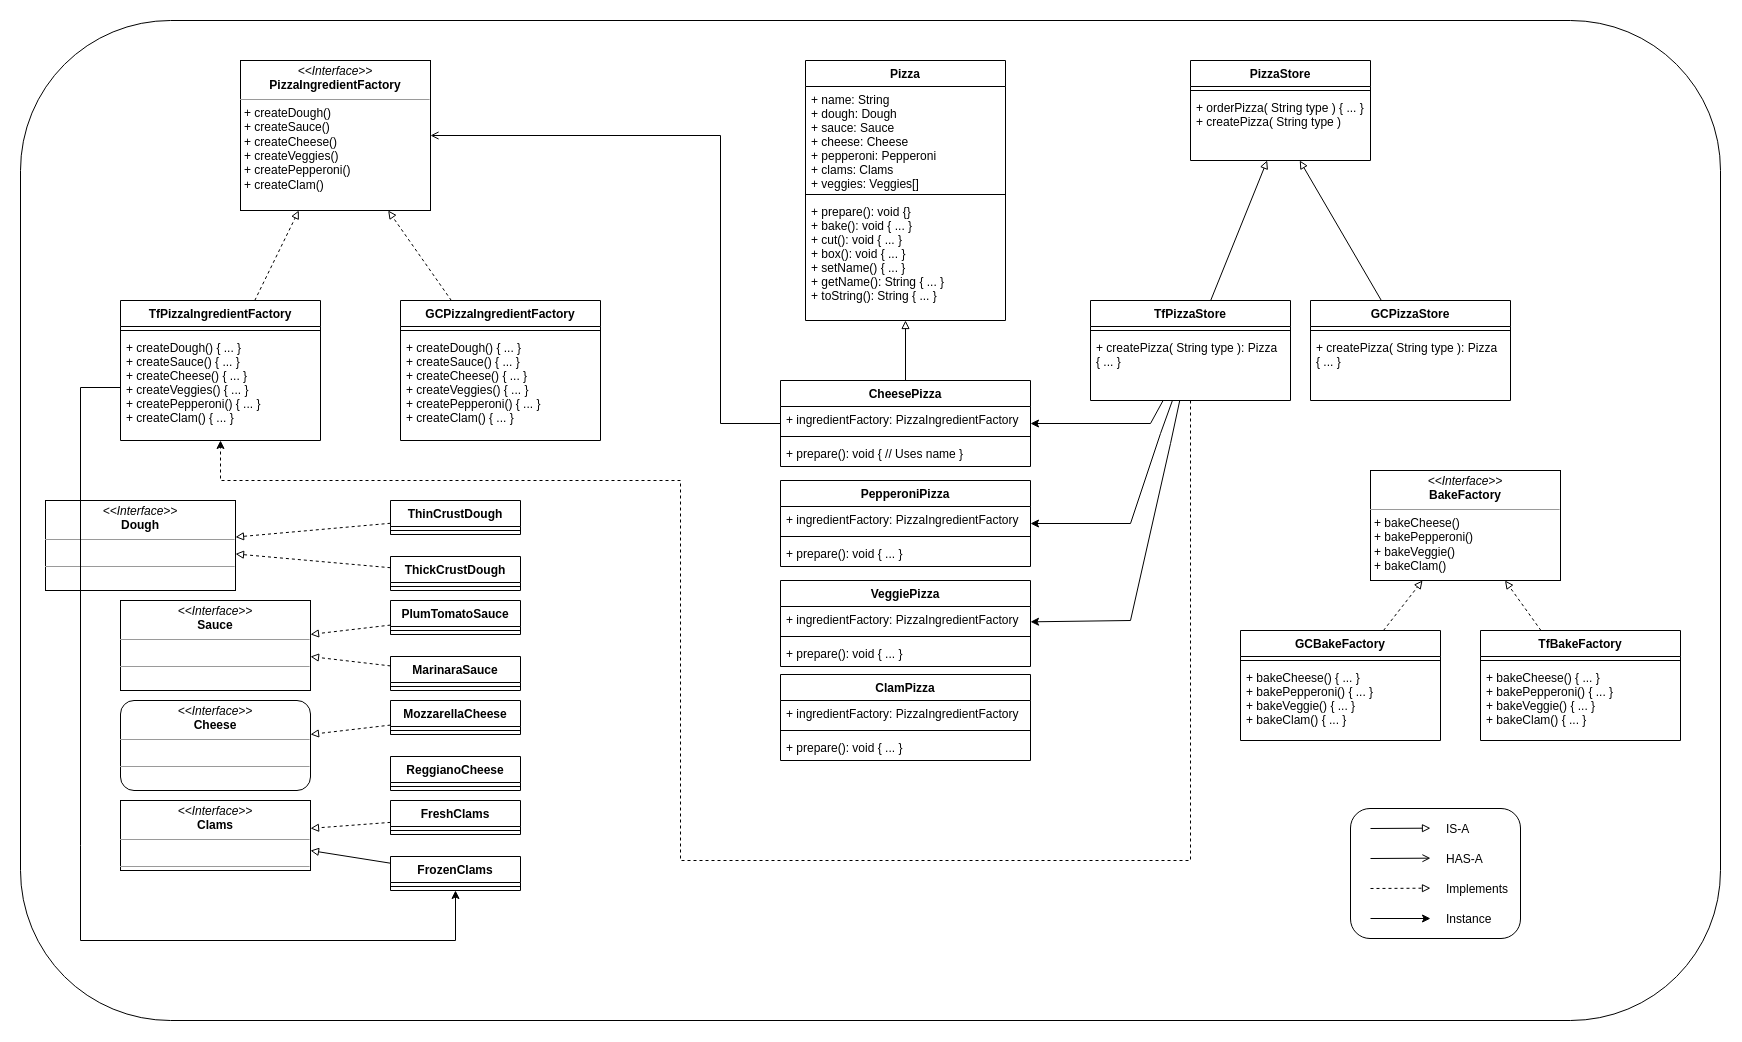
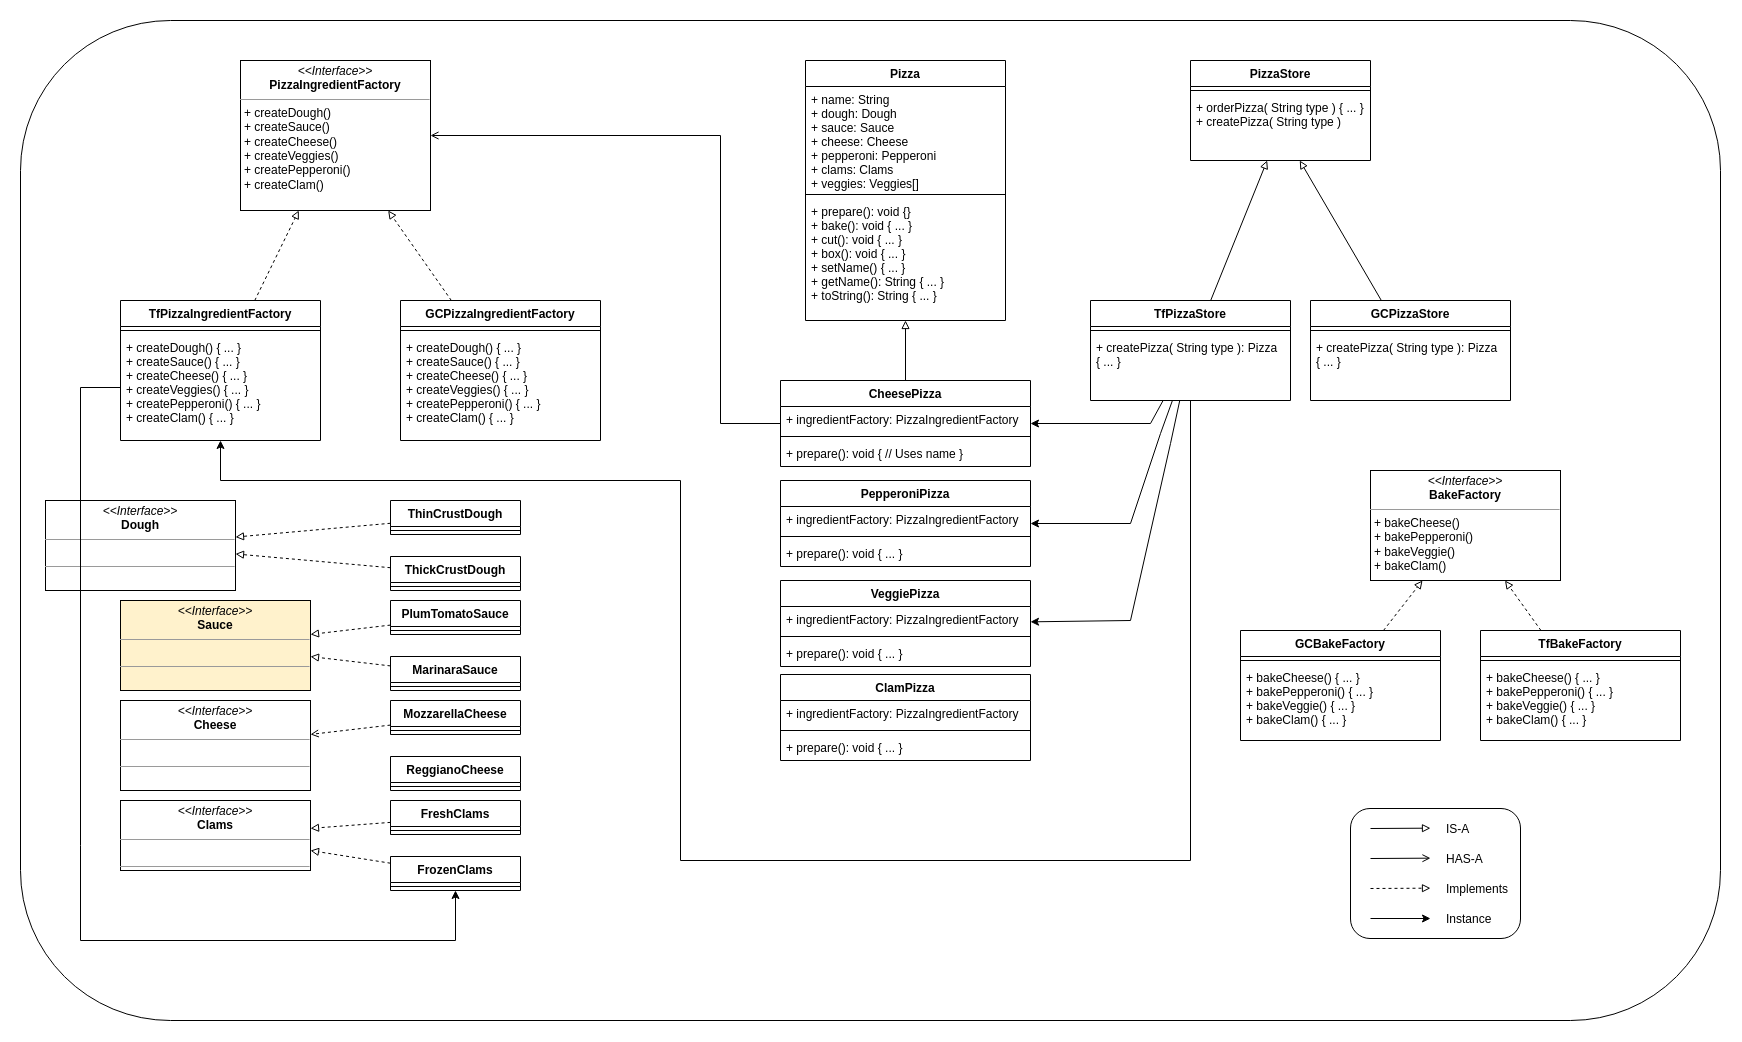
(216, 646) -> (216, 646)
(320, 733) -> (317, 734)
(216, 746) -> (216, 746)
(354, 857) -> (354, 857)
(729, 861) -> (729, 861)
